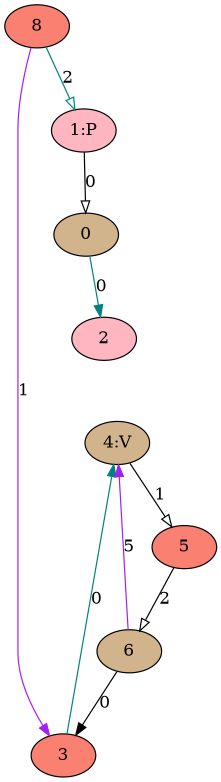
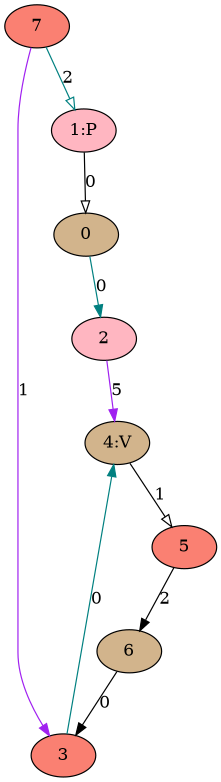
(37, 26) -> (37, 26)
(124, 553) -> (110, 385)
(160, 594) -> (160, 594)
